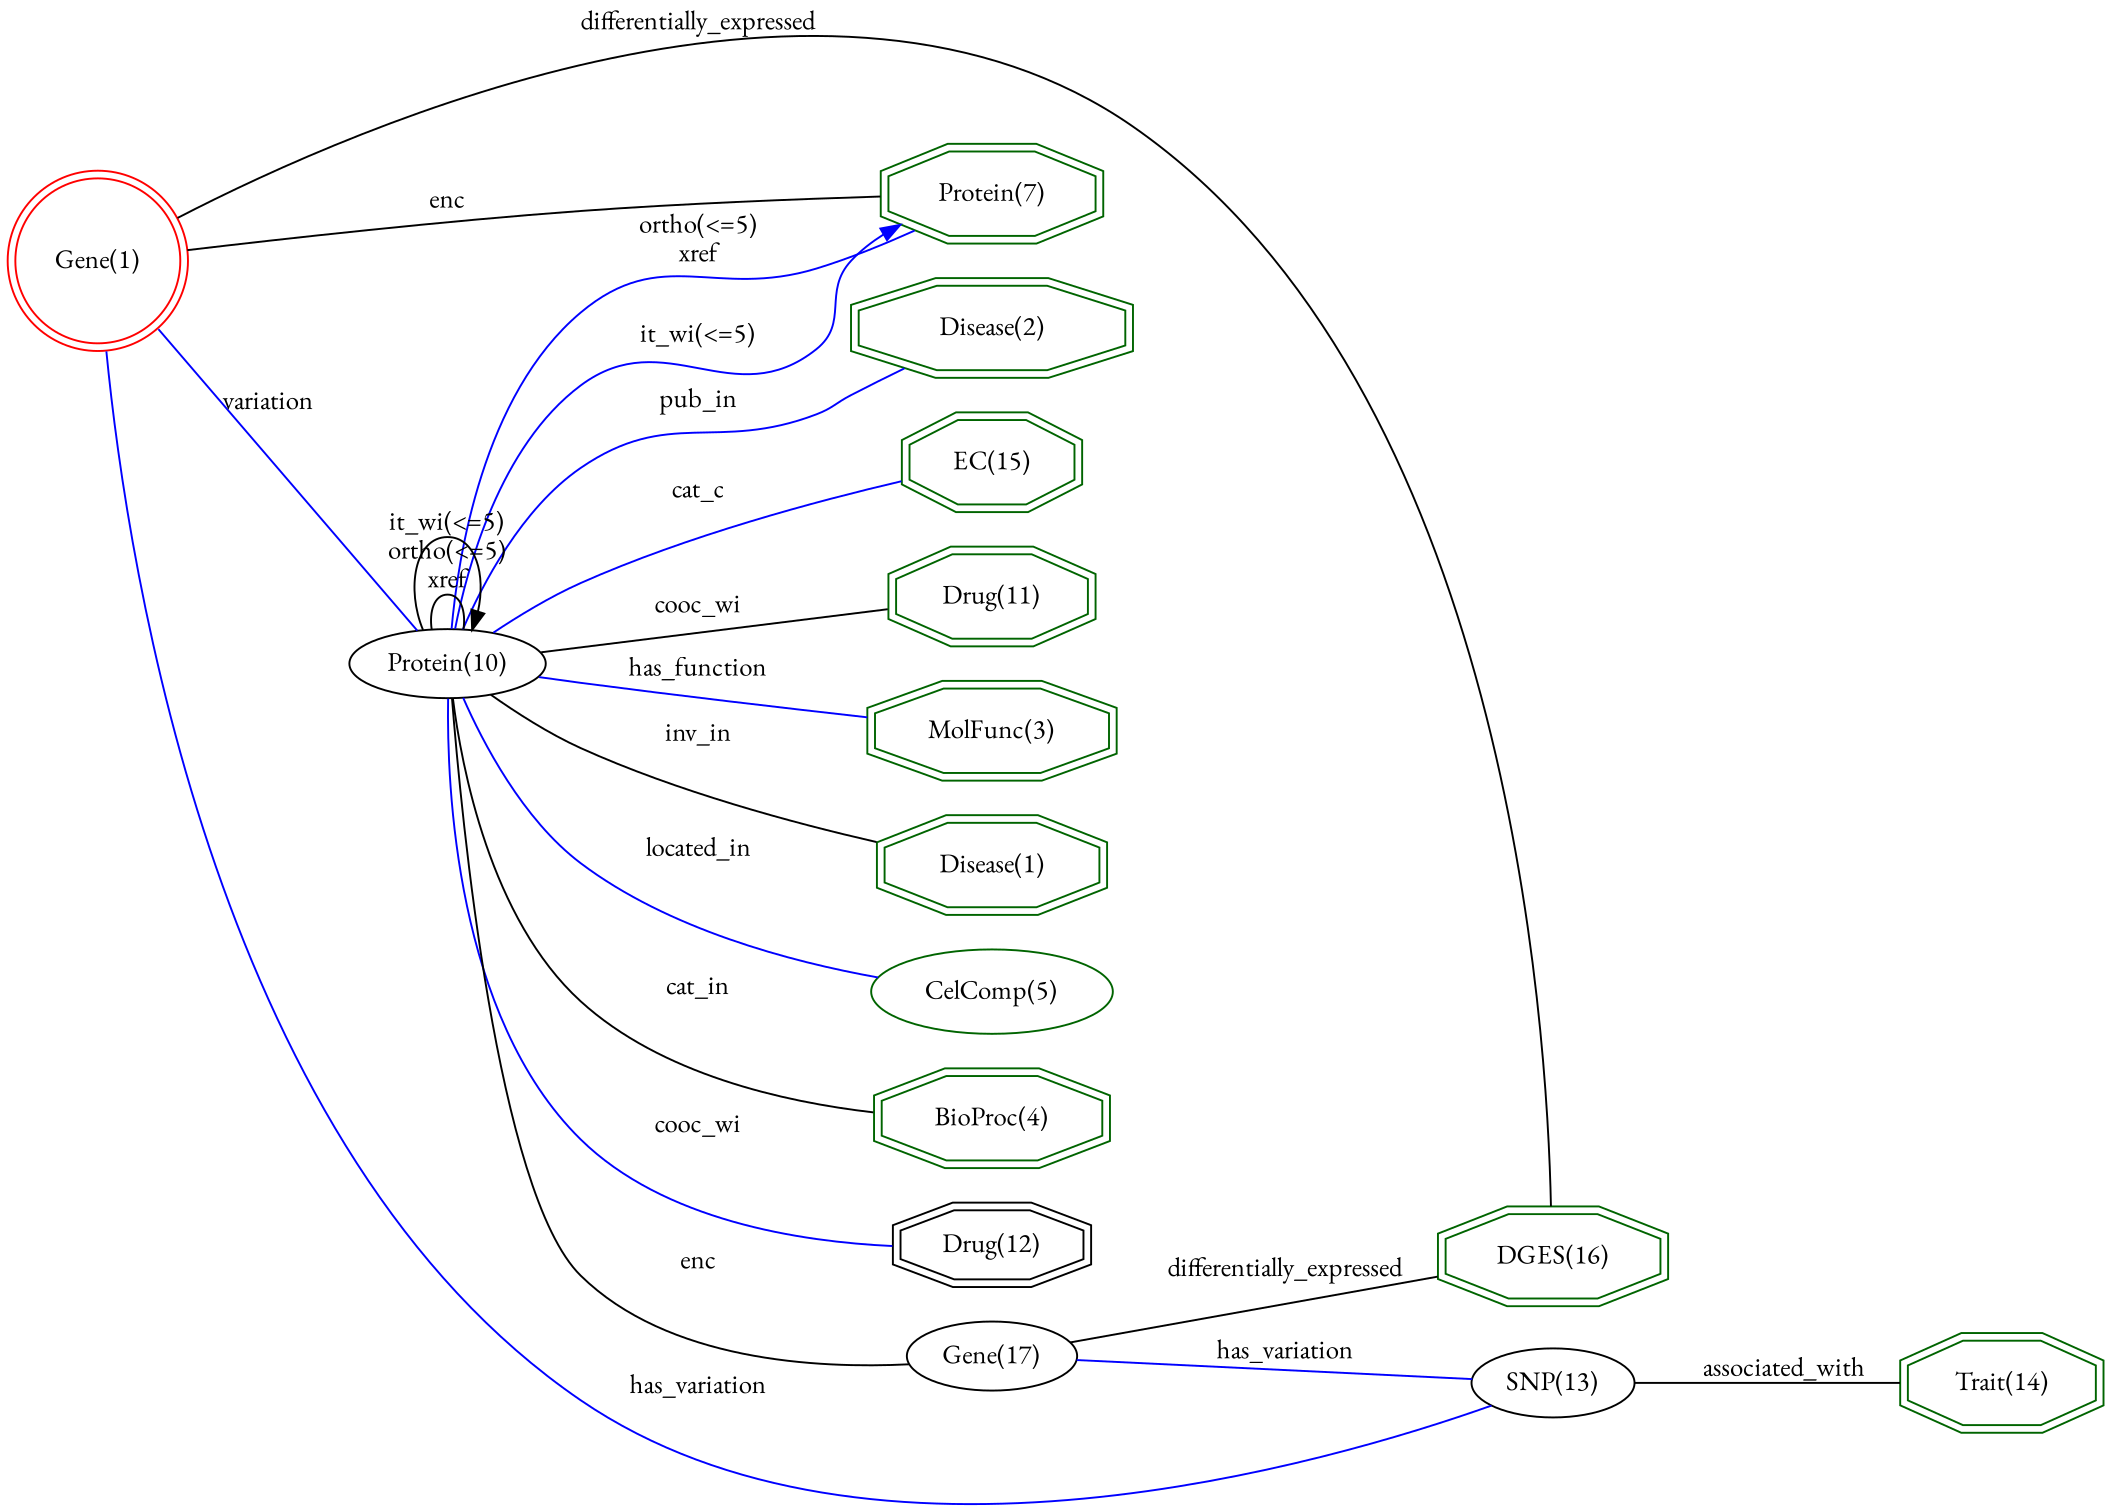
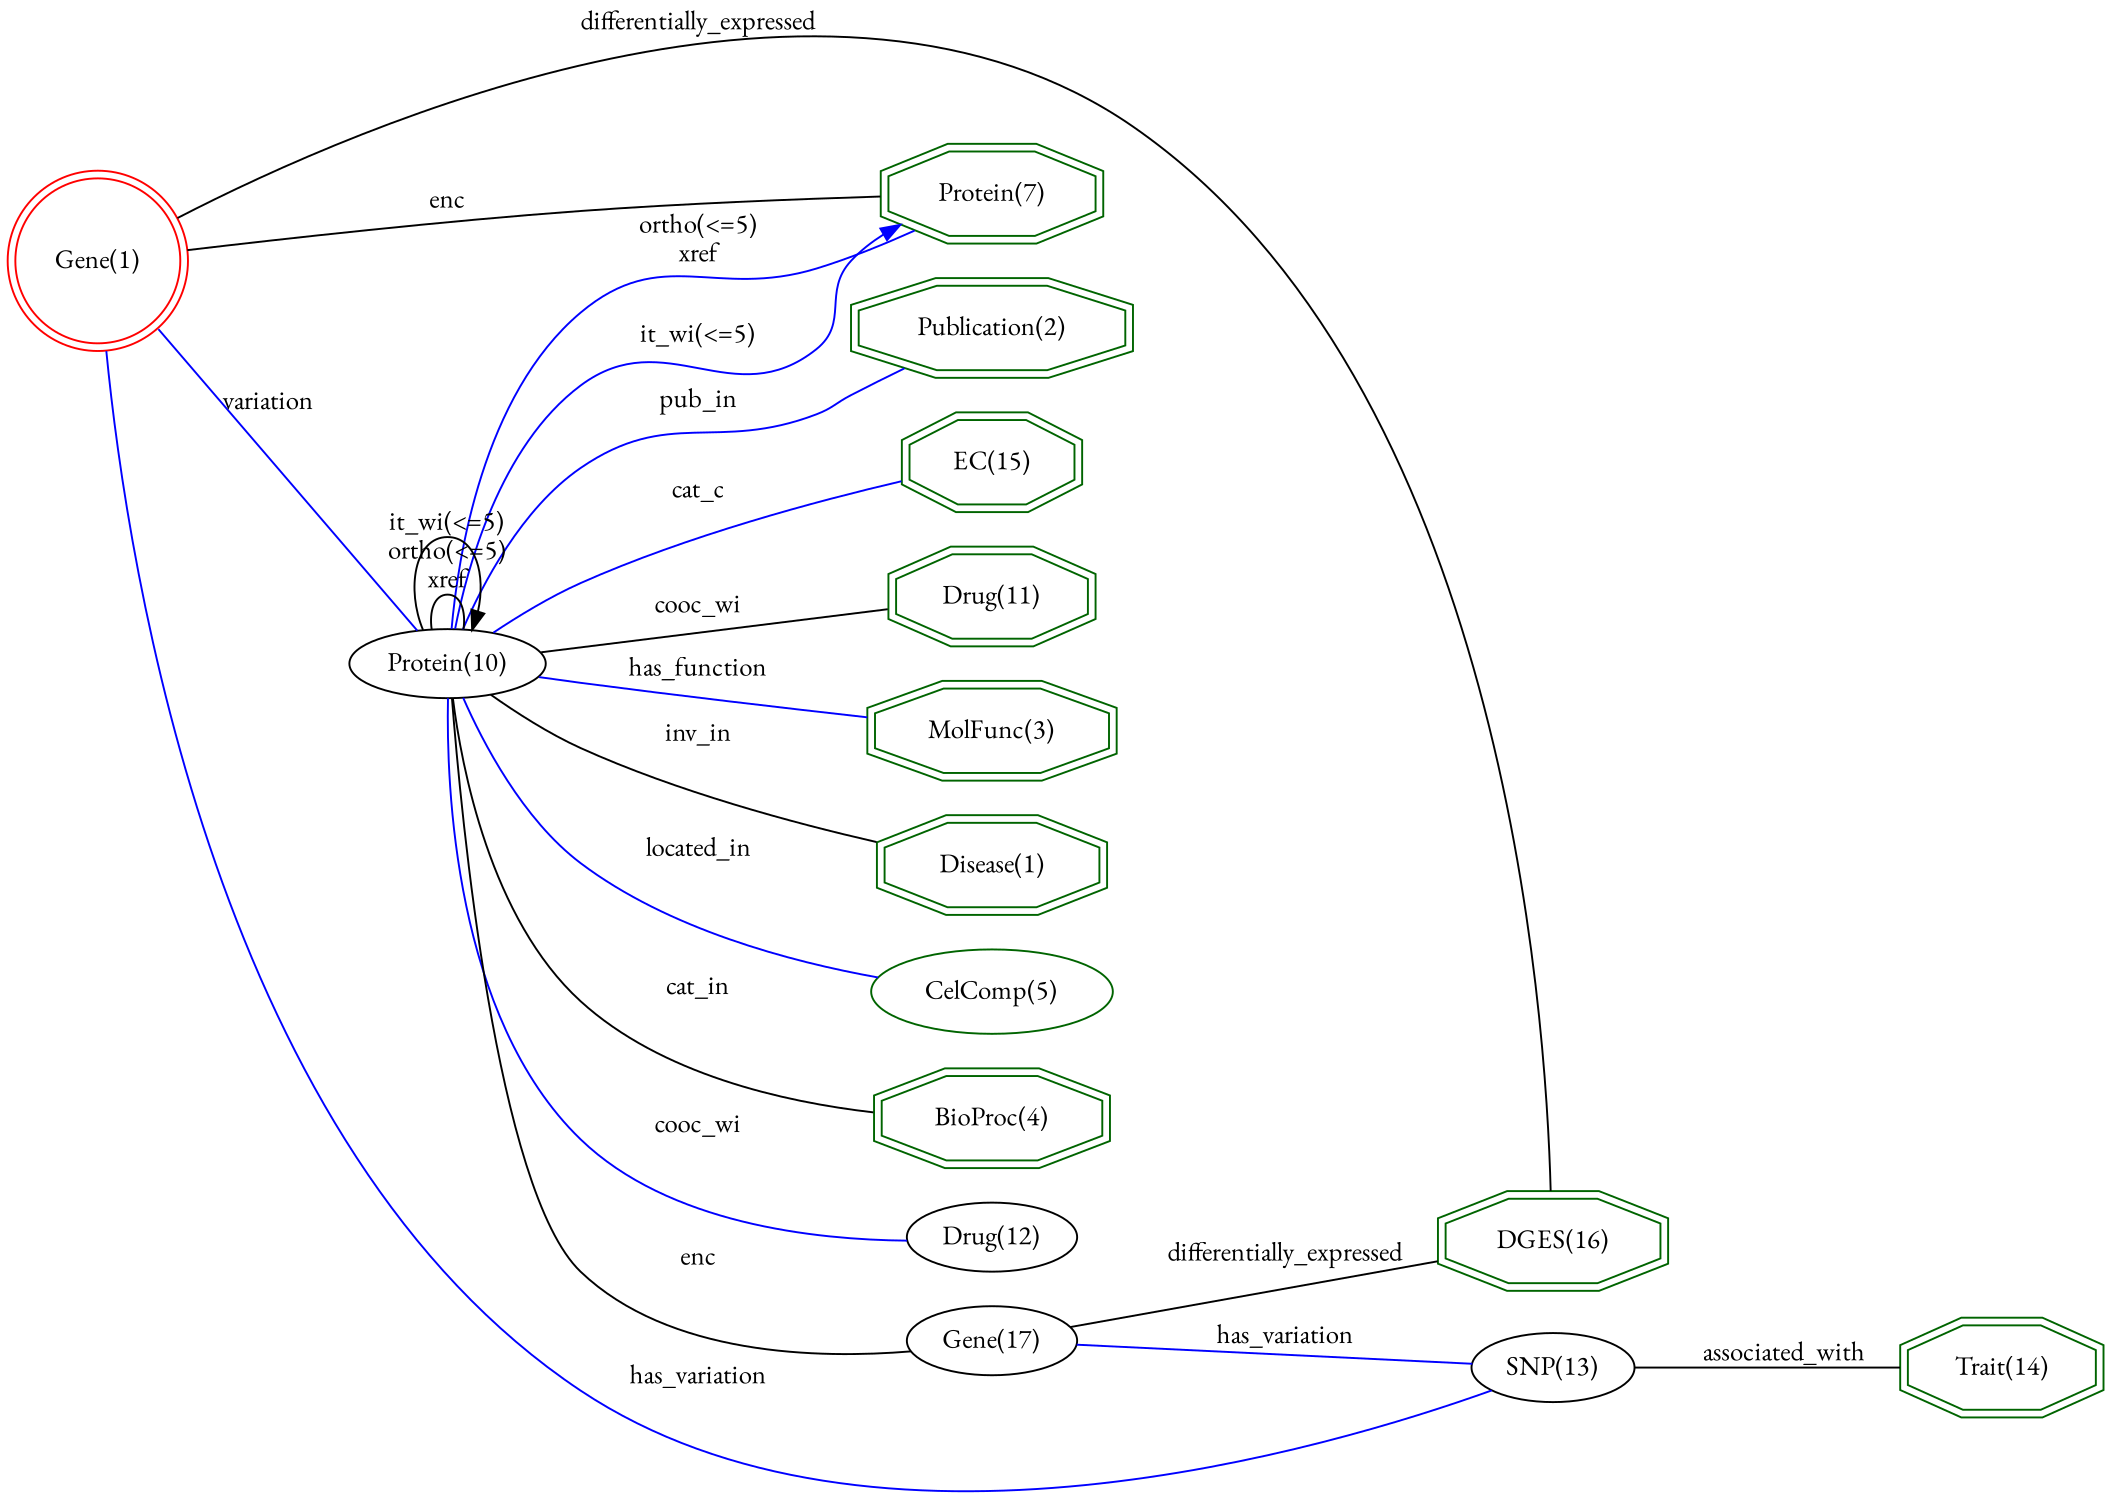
(992, 328) -> (992, 328)
(992, 1245) -> (992, 1237)
